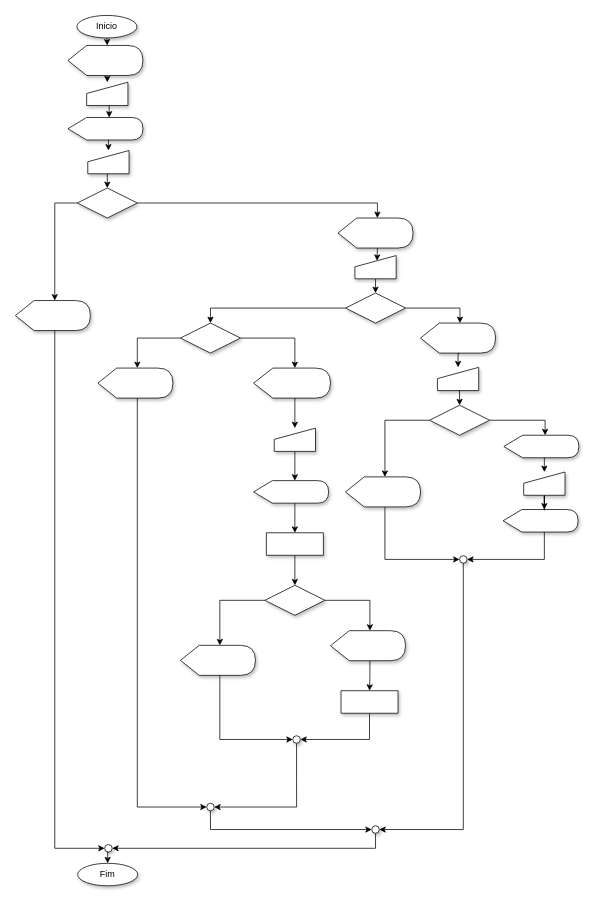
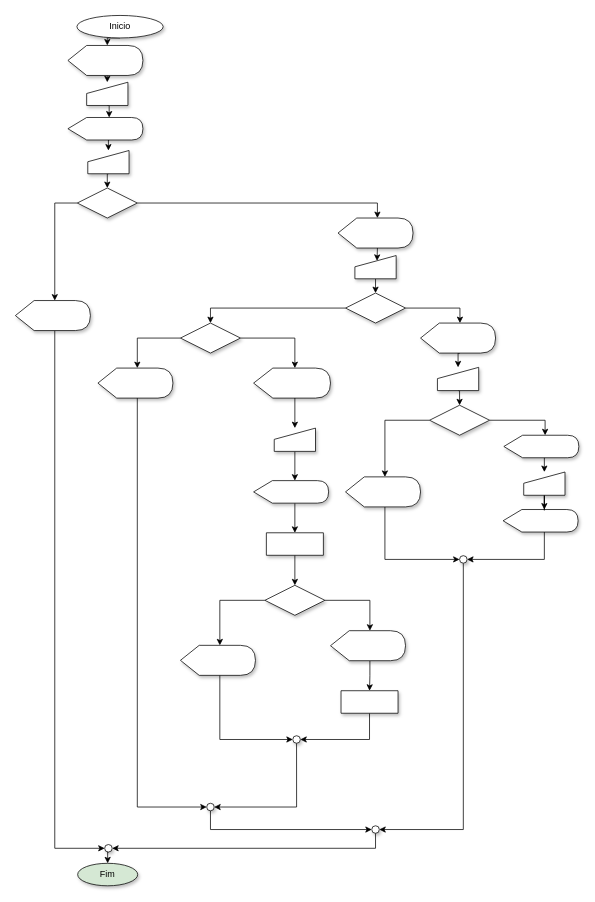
(107, 27) -> (120, 27)
(108, 874) -> (108, 874)
